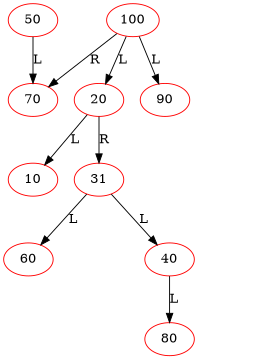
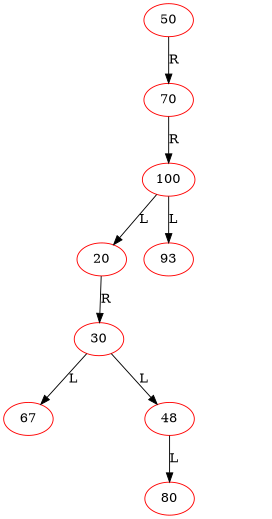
(86, 57) -> (169, 135)
(38, 60) -> (174, 60)
(165, 100) -> (169, 259)
(33, 180) -> none
(99, 180) -> (99, 339)
(28, 259) -> (28, 419)
(170, 259) -> (170, 419)
